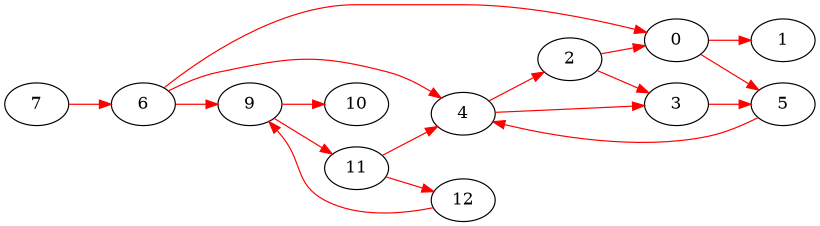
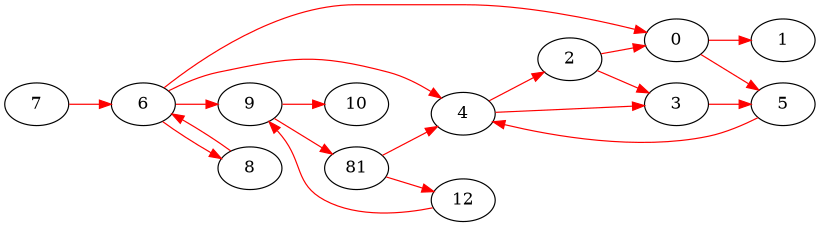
none -> (250, 168)
(357, 168) -> (357, 168)
